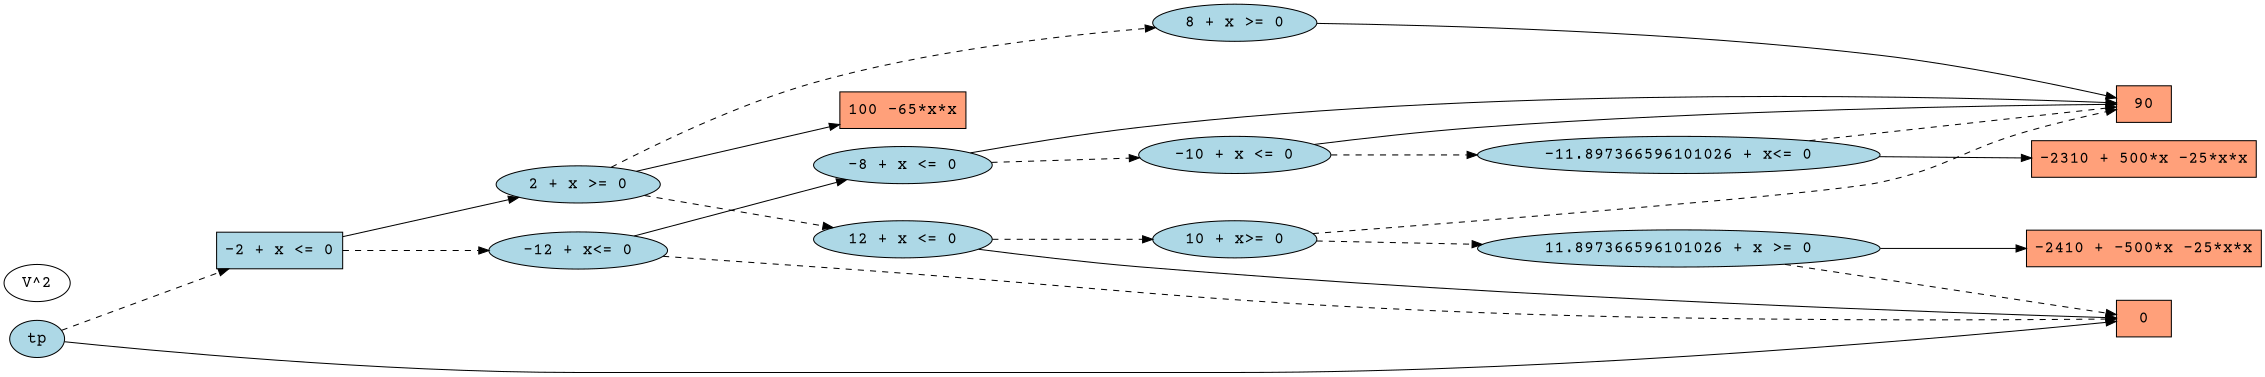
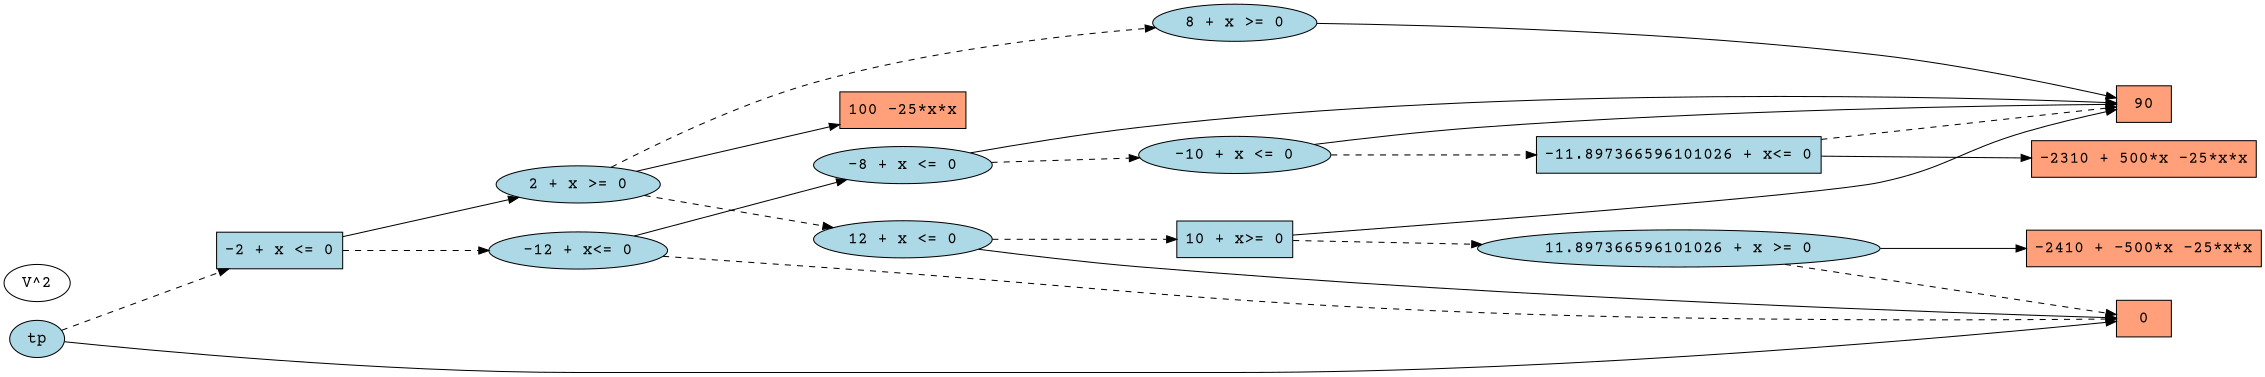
(903, 110) -> (903, 110)
(1679, 155) -> (1679, 155)
(1715, 201) -> (1705, 202)
(1235, 239) -> (1235, 239)
